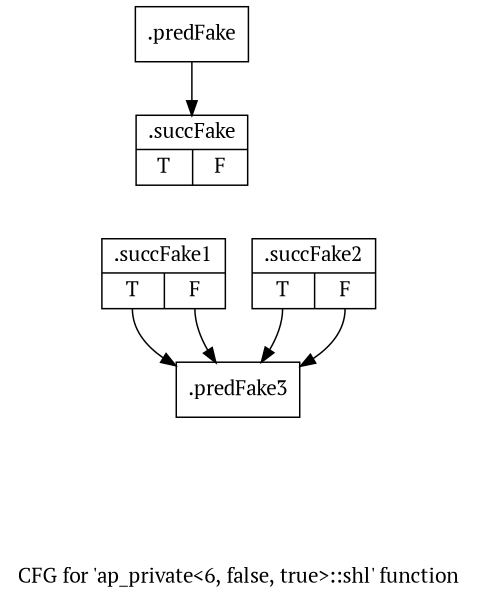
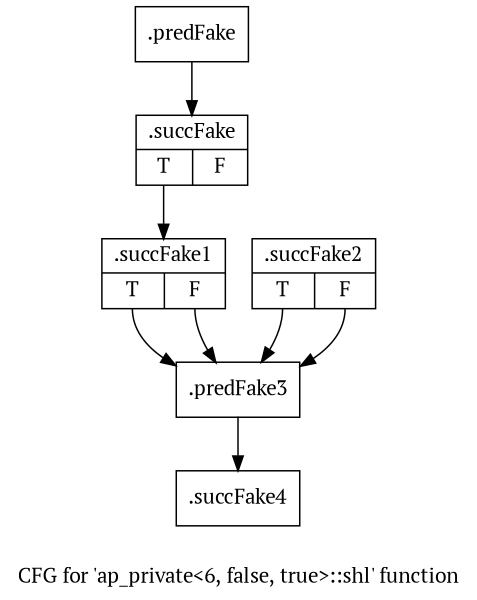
none -> (164, 205)
none -> (238, 498)
